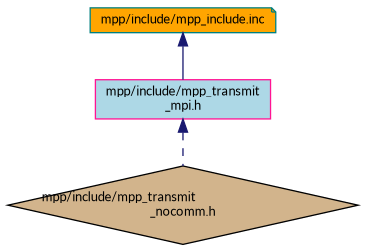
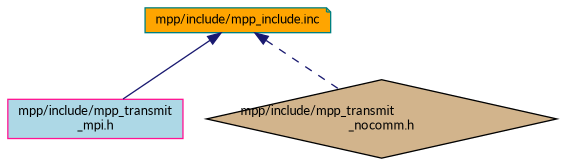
(183, 149) -> (302, 65)
